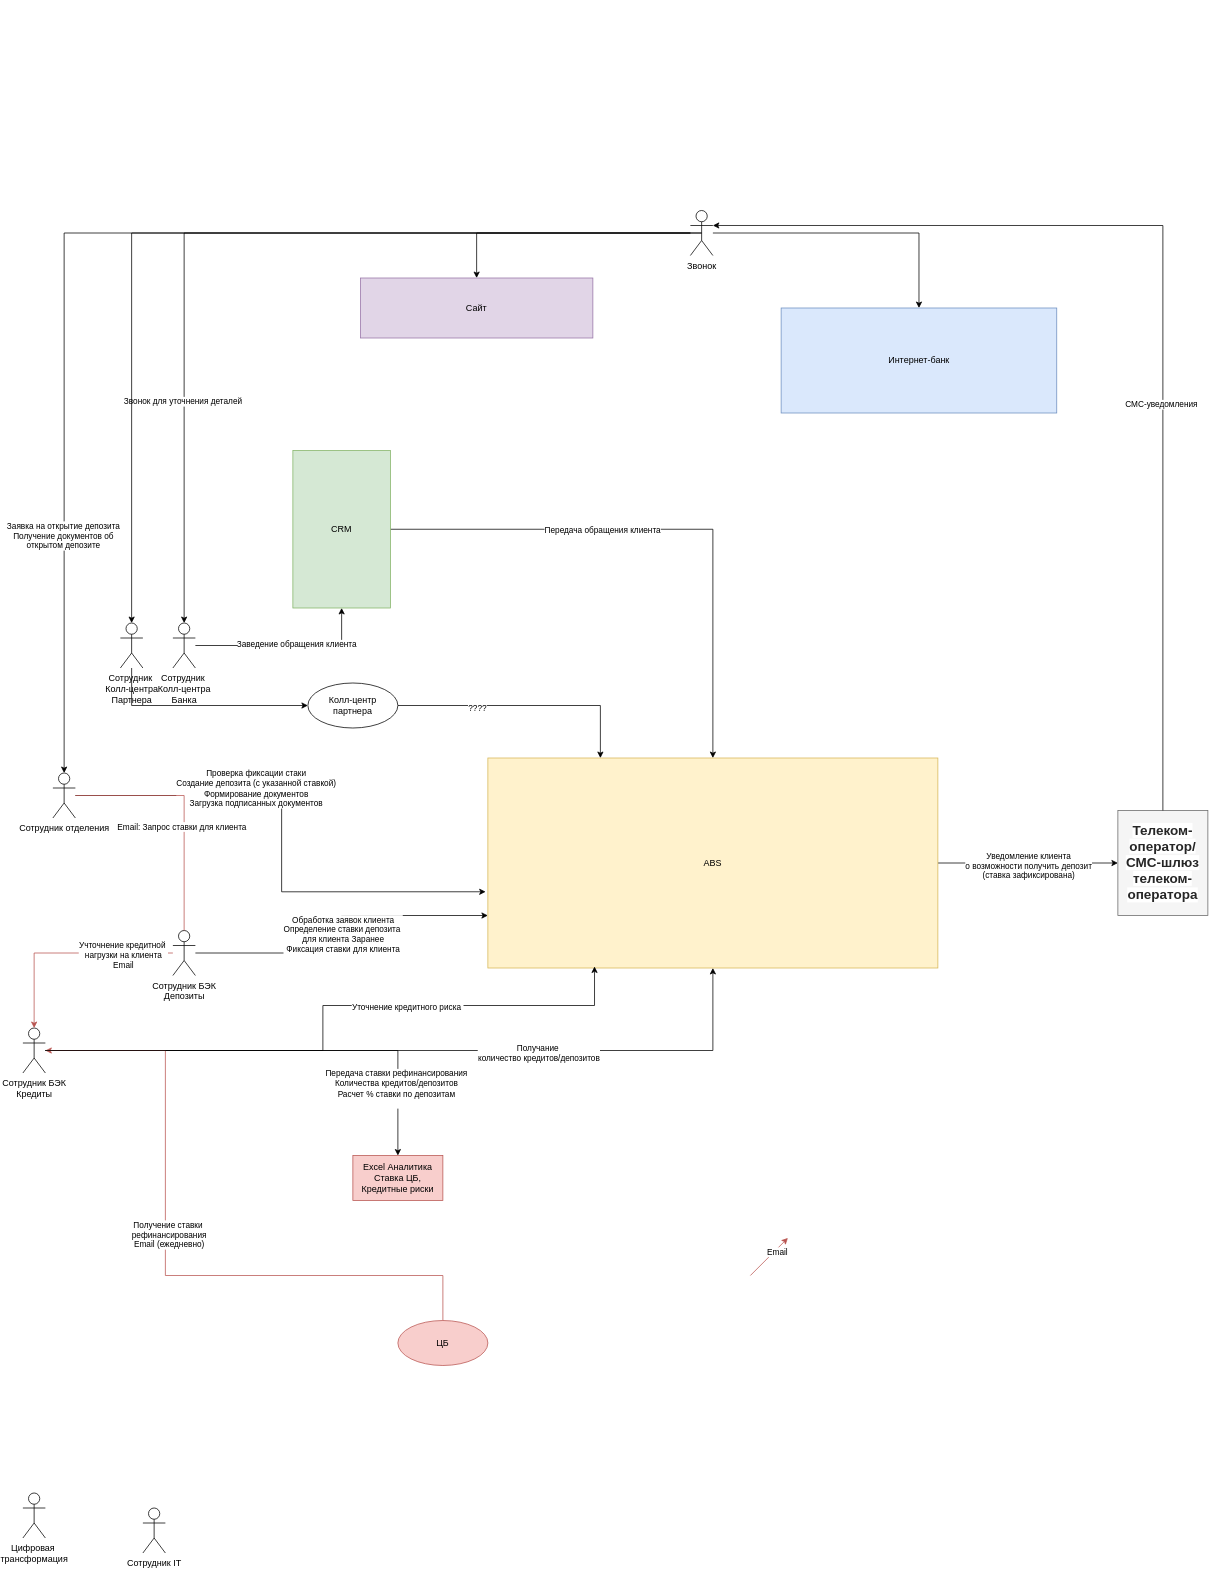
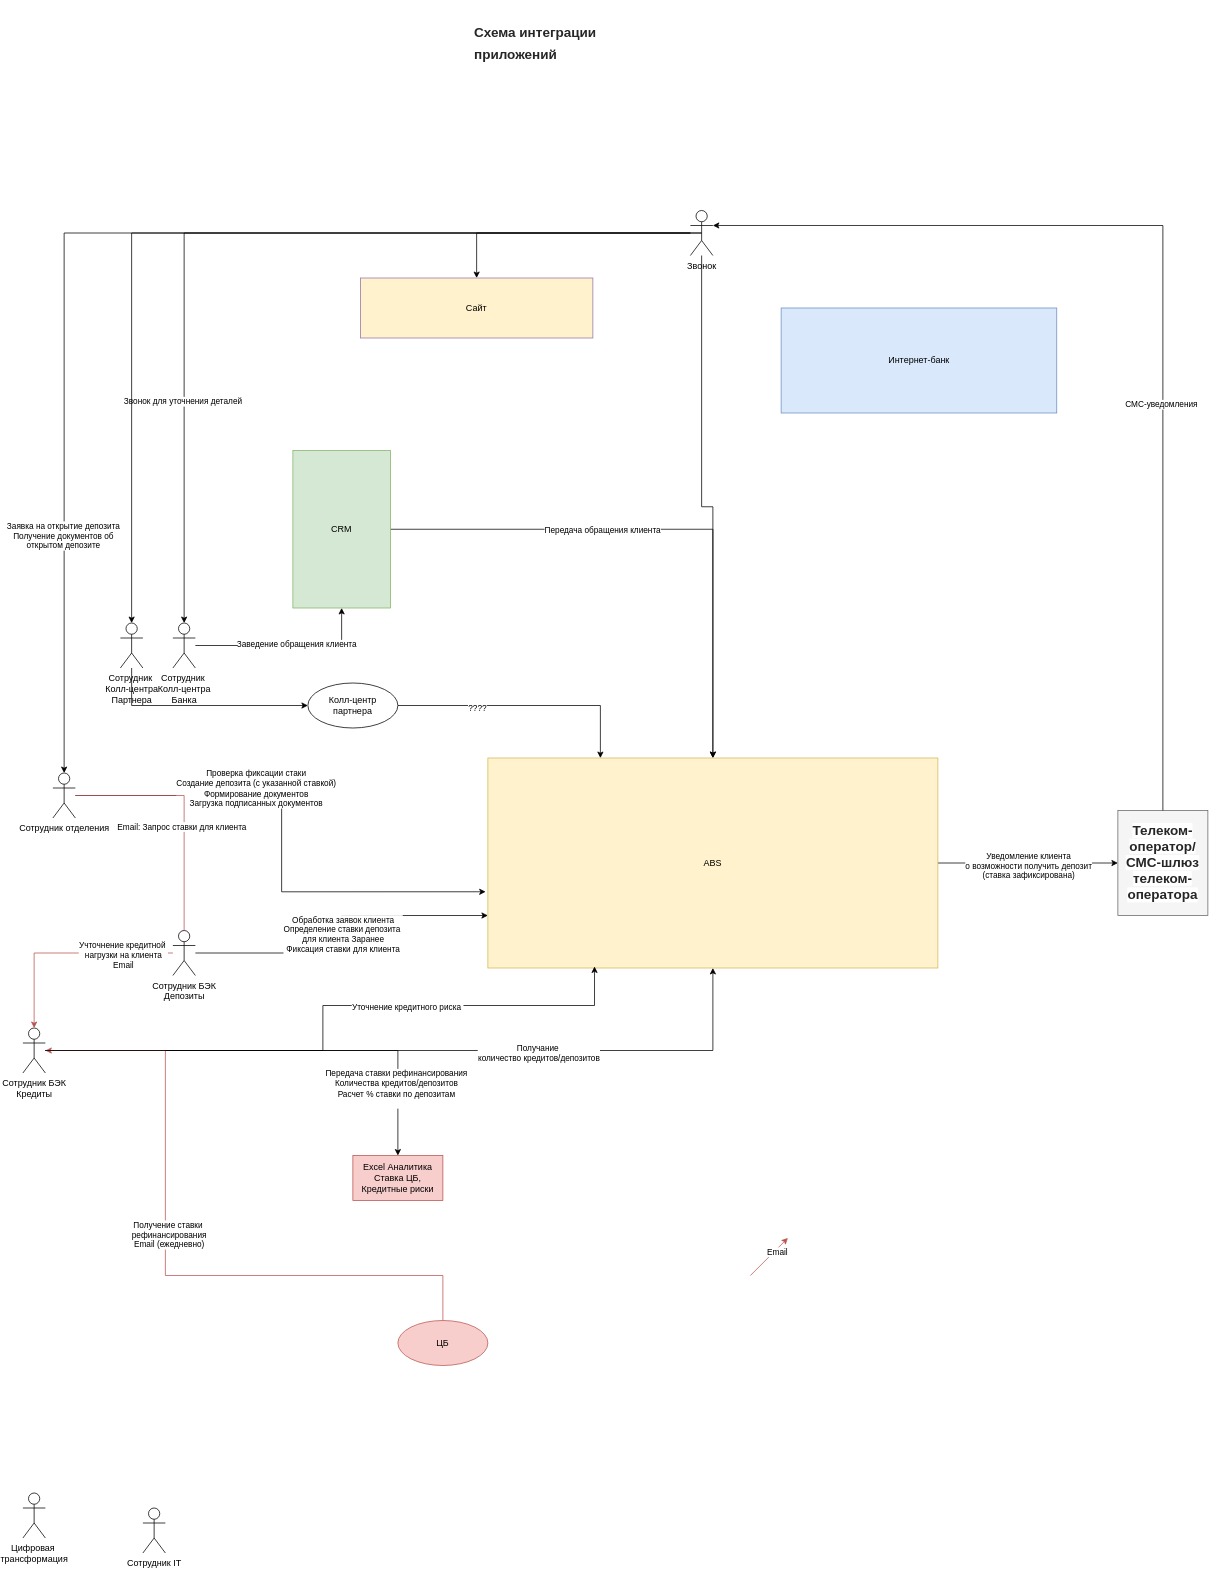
none -> (540, 60)
(918, 233) -> (702, 397)
(477, 308) -> (477, 308)
